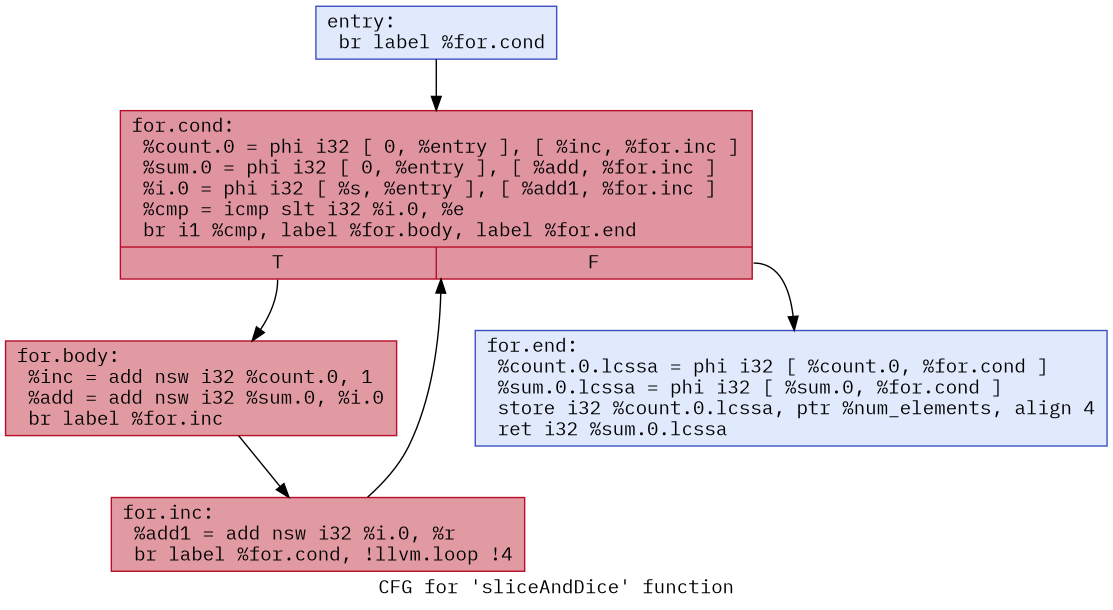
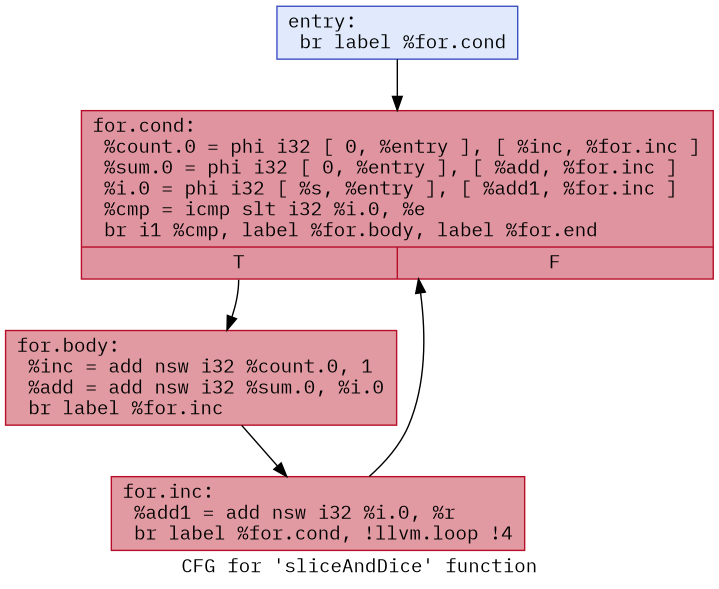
(791, 388) -> none
